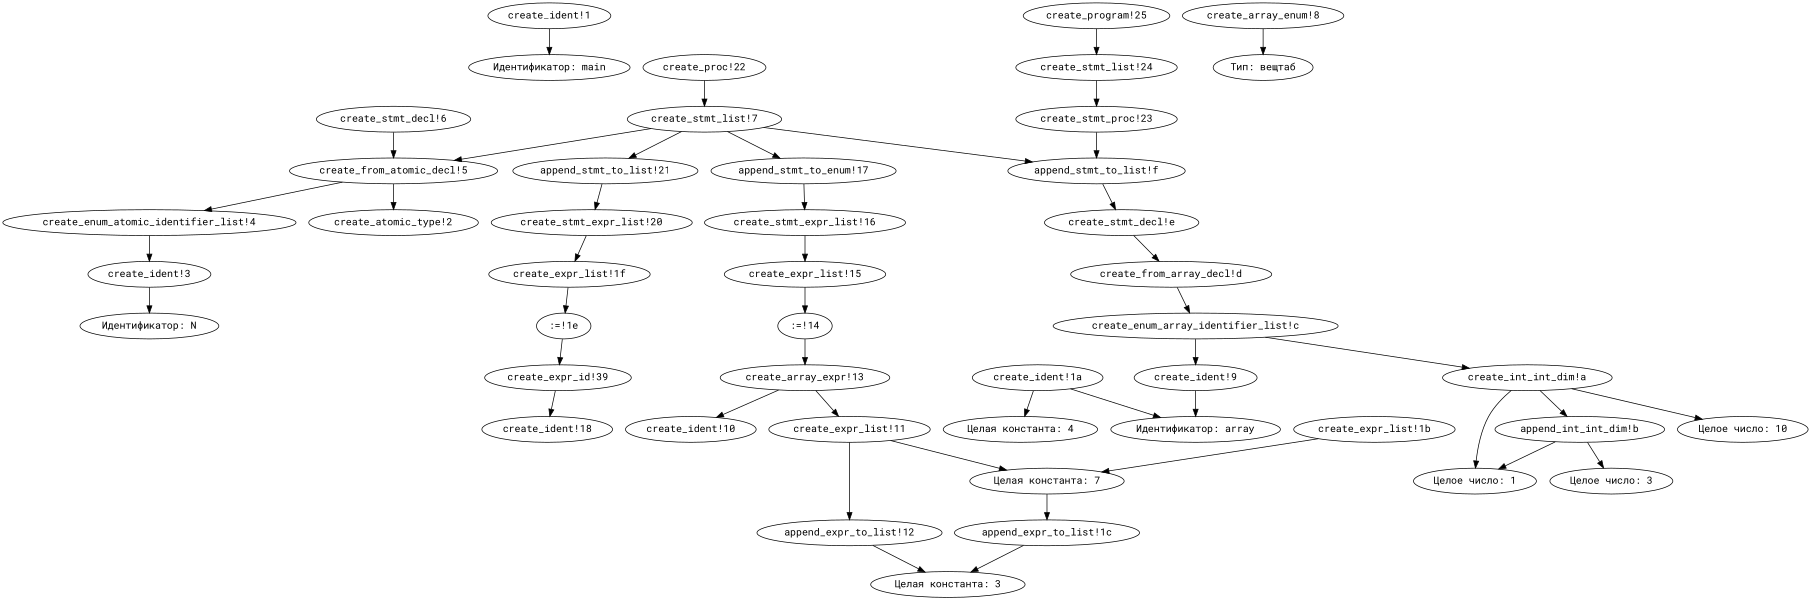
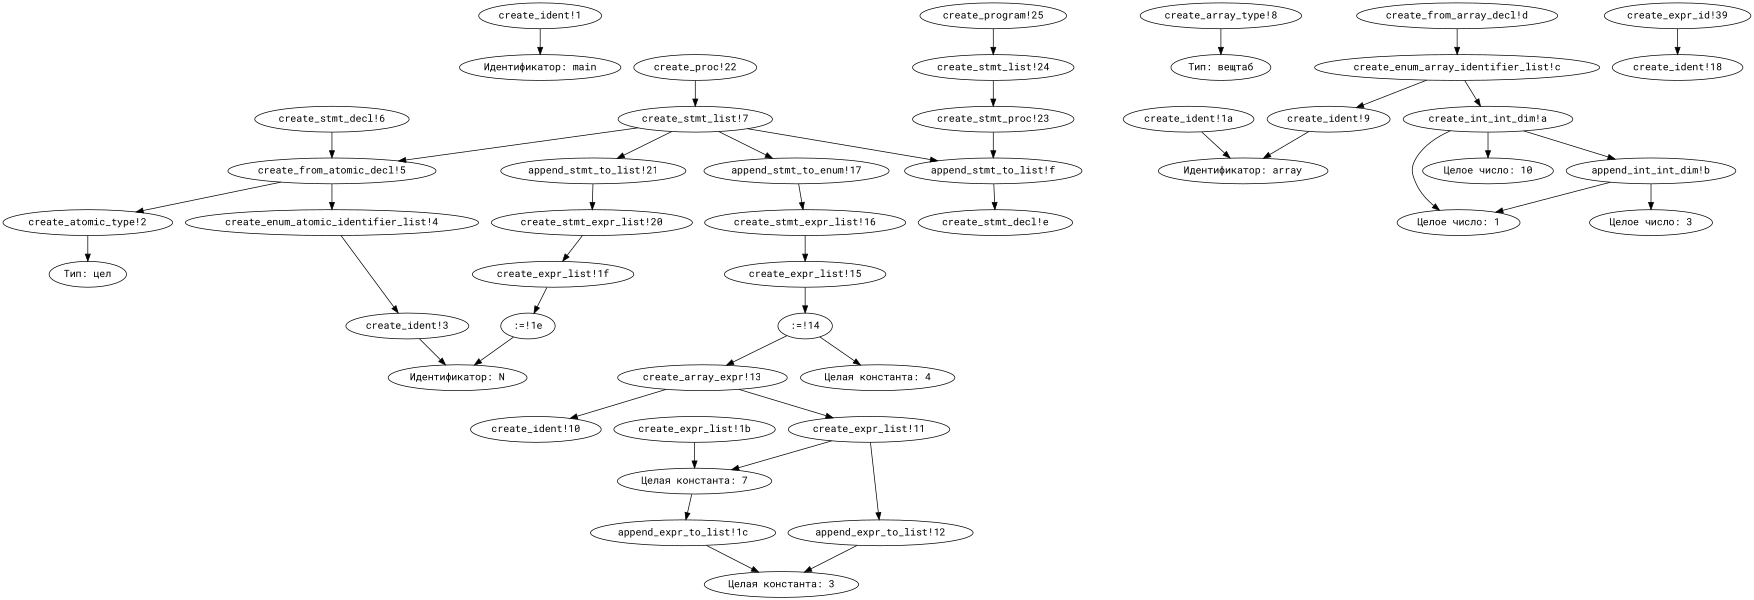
(1263, 16) -> (1221, 16)
(1144, 246) -> none
none -> (88, 274)
(561, 348) -> (497, 349)
(1030, 400) -> (837, 349)
